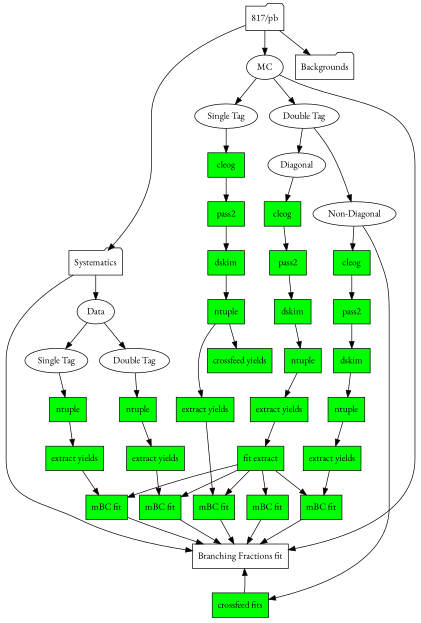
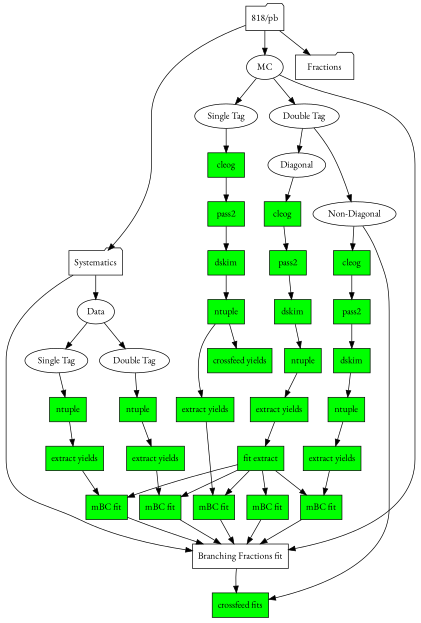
(265, 18) -> (265, 18)
(325, 67) -> (325, 67)
(245, 584) -> (236, 577)
